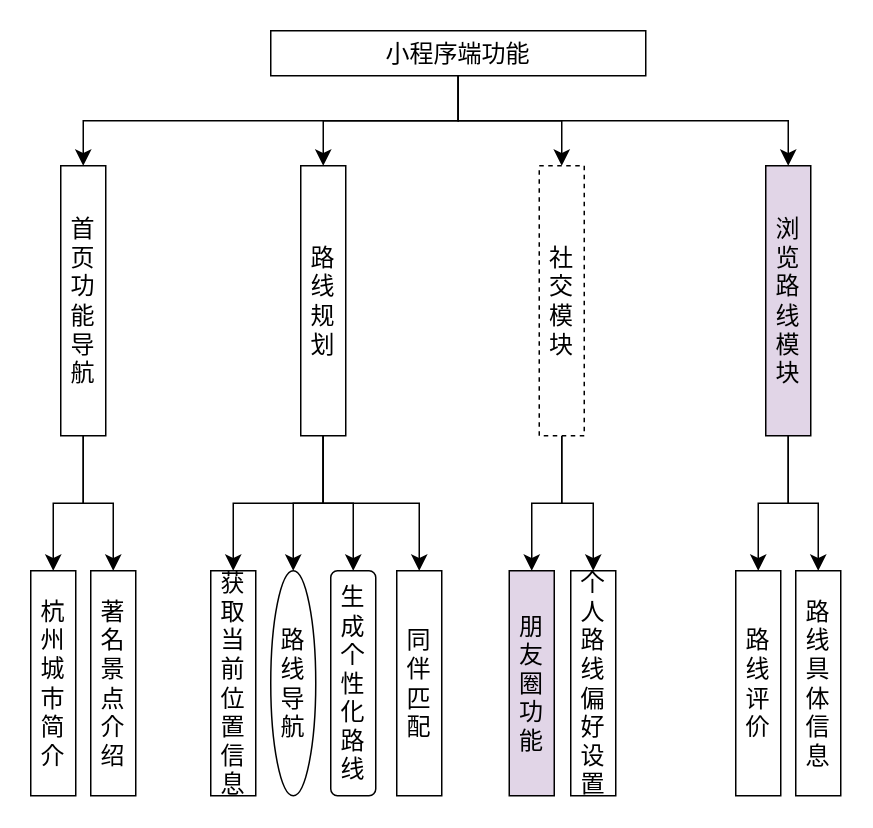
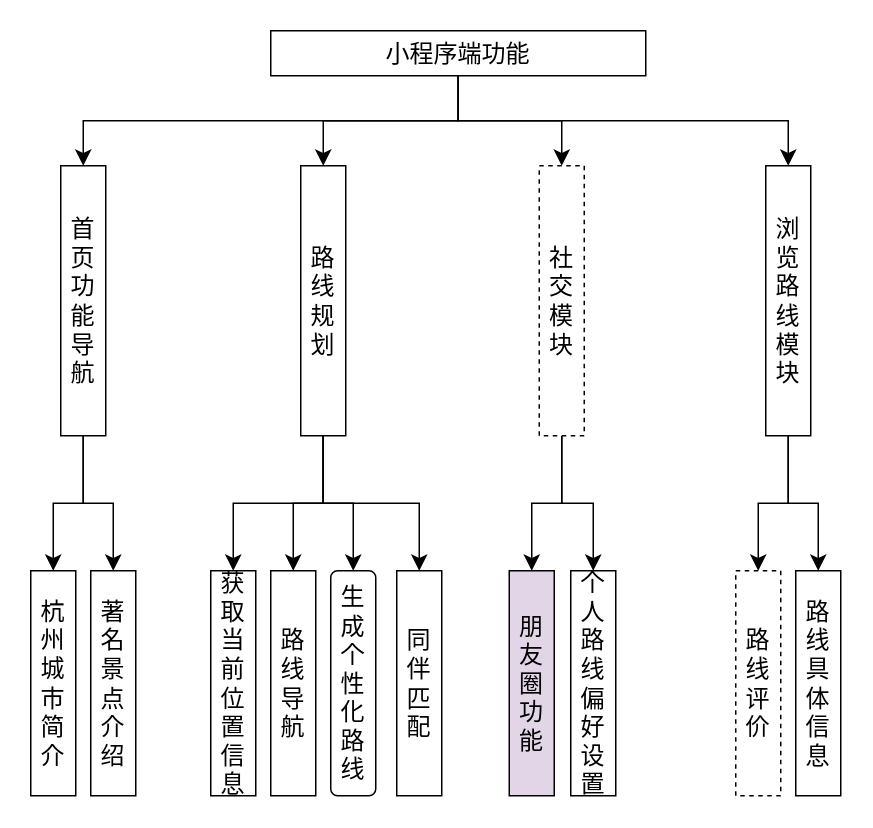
(788, 301) -> (788, 301)
(293, 683) -> (293, 683)
(758, 683) -> (758, 683)
